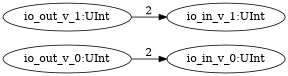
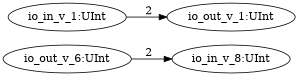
(145, 17) -> (143, 17)
(67, 59) -> (67, 59)
(226, 59) -> (231, 59)
